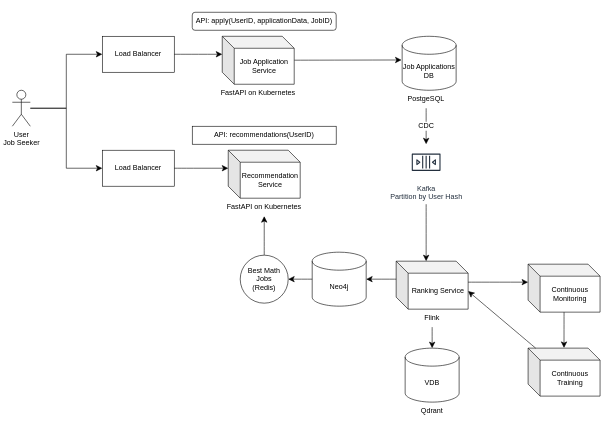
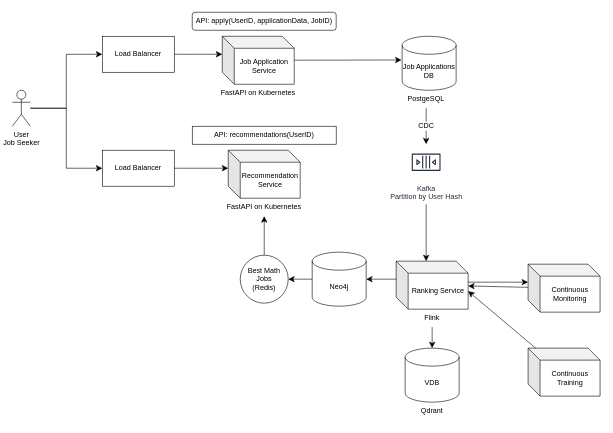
(564, 341) -> (487, 287)
